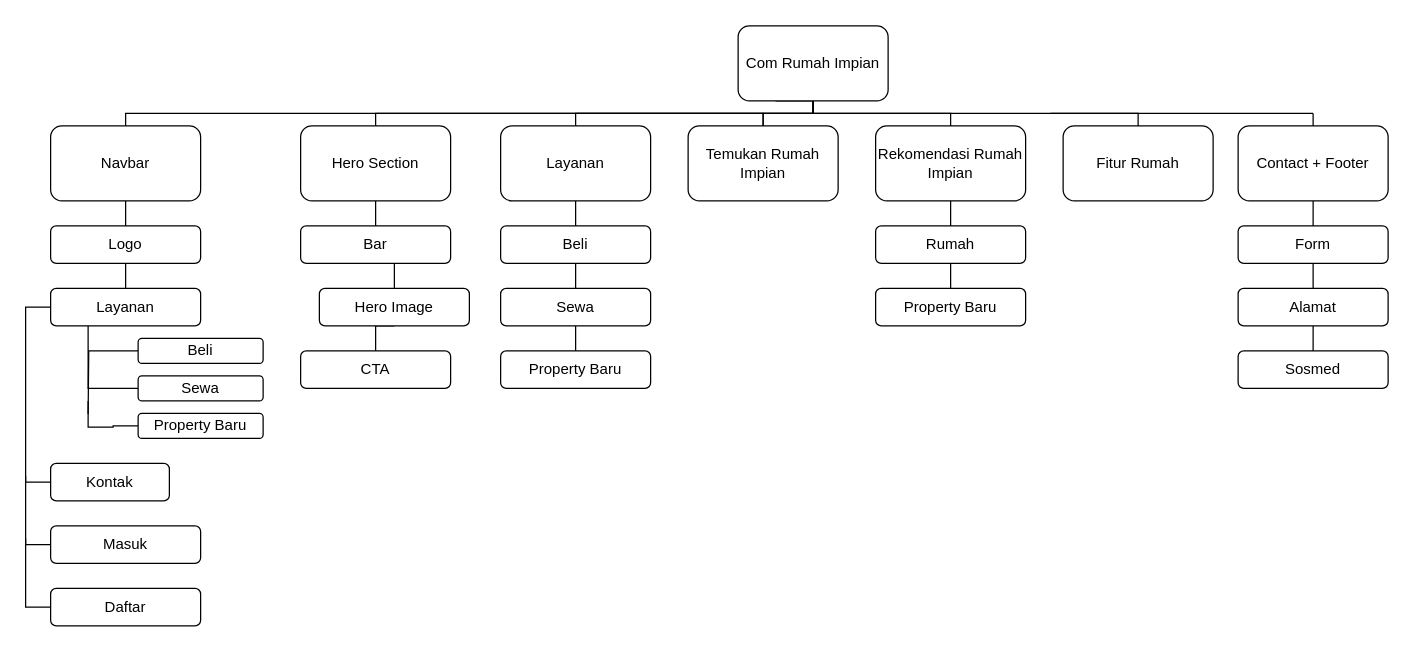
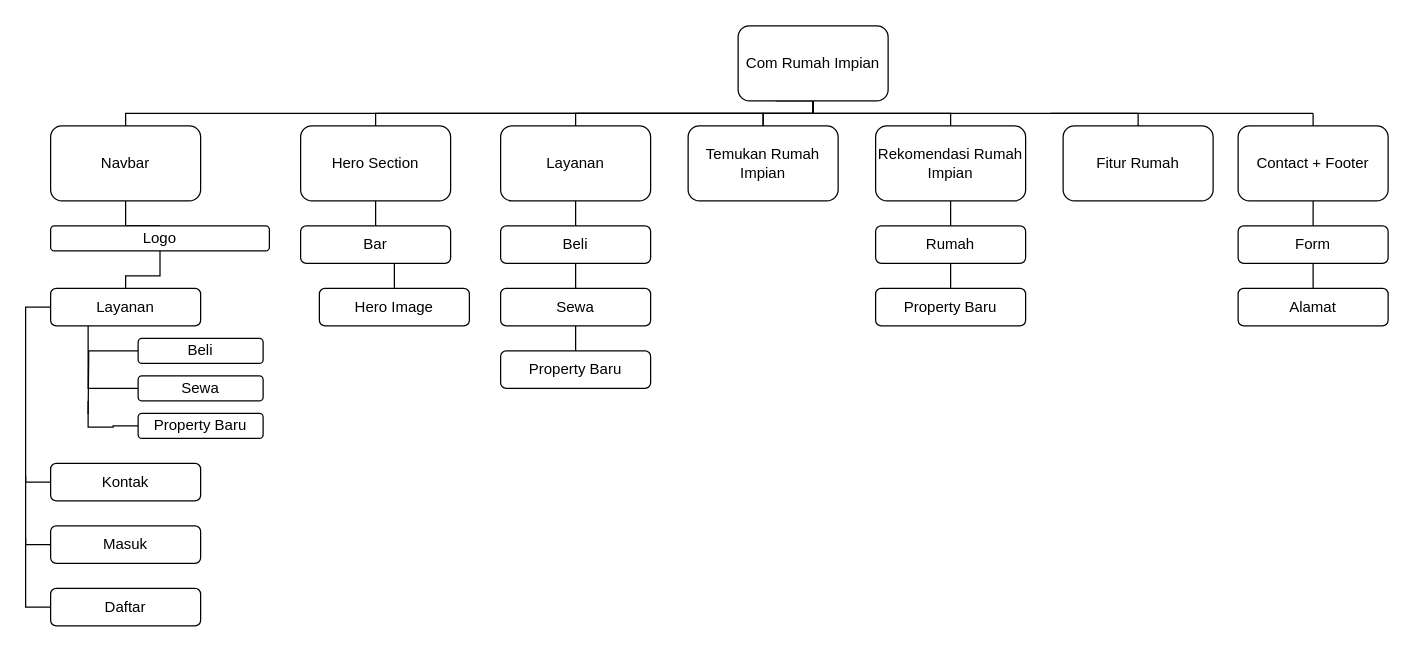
(126, 244) -> (160, 238)
(376, 338) -> none
(1313, 339) -> none
(376, 369) -> none
(1313, 369) -> none
(110, 482) -> (126, 482)
